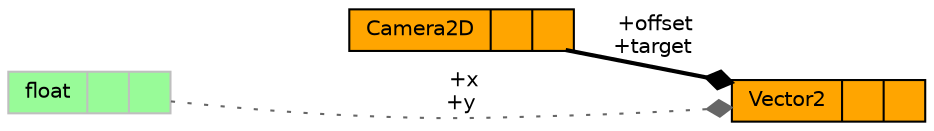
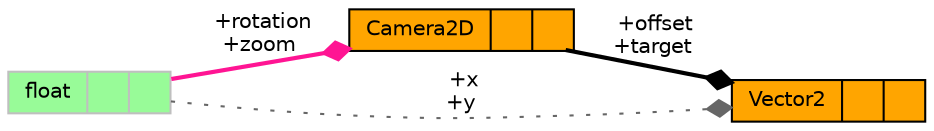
none -> (248, 66)
